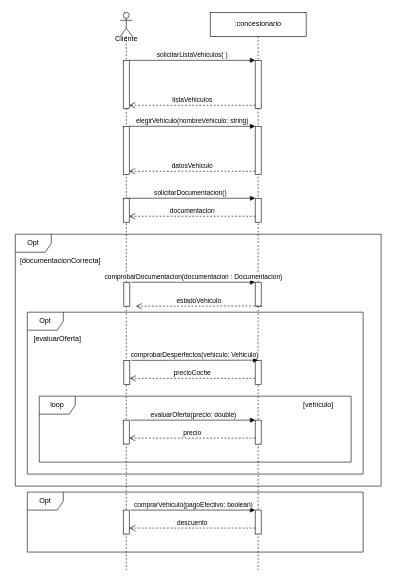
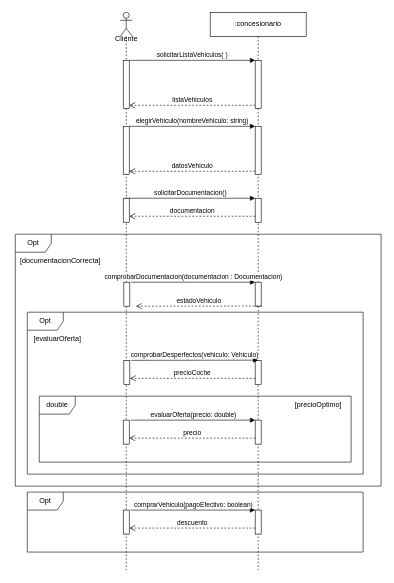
(57, 405) -> (57, 405)
(319, 405) -> (319, 405)
